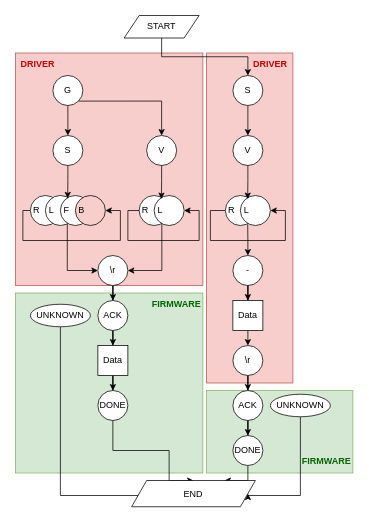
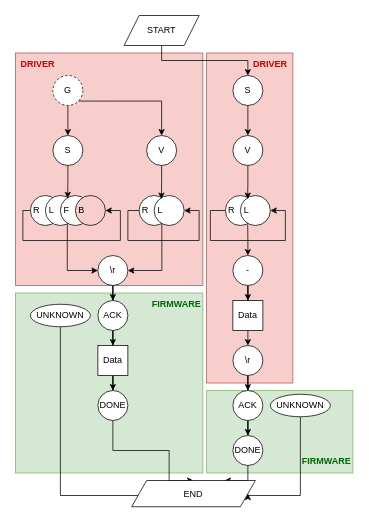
(162, 27) -> (162, 30)
(68, 90) -> (68, 90)
